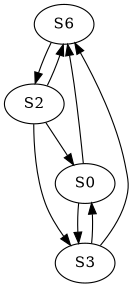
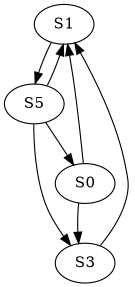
(64, 24) -> (64, 24)
(34, 104) -> (34, 104)
(93, 229) -> none
